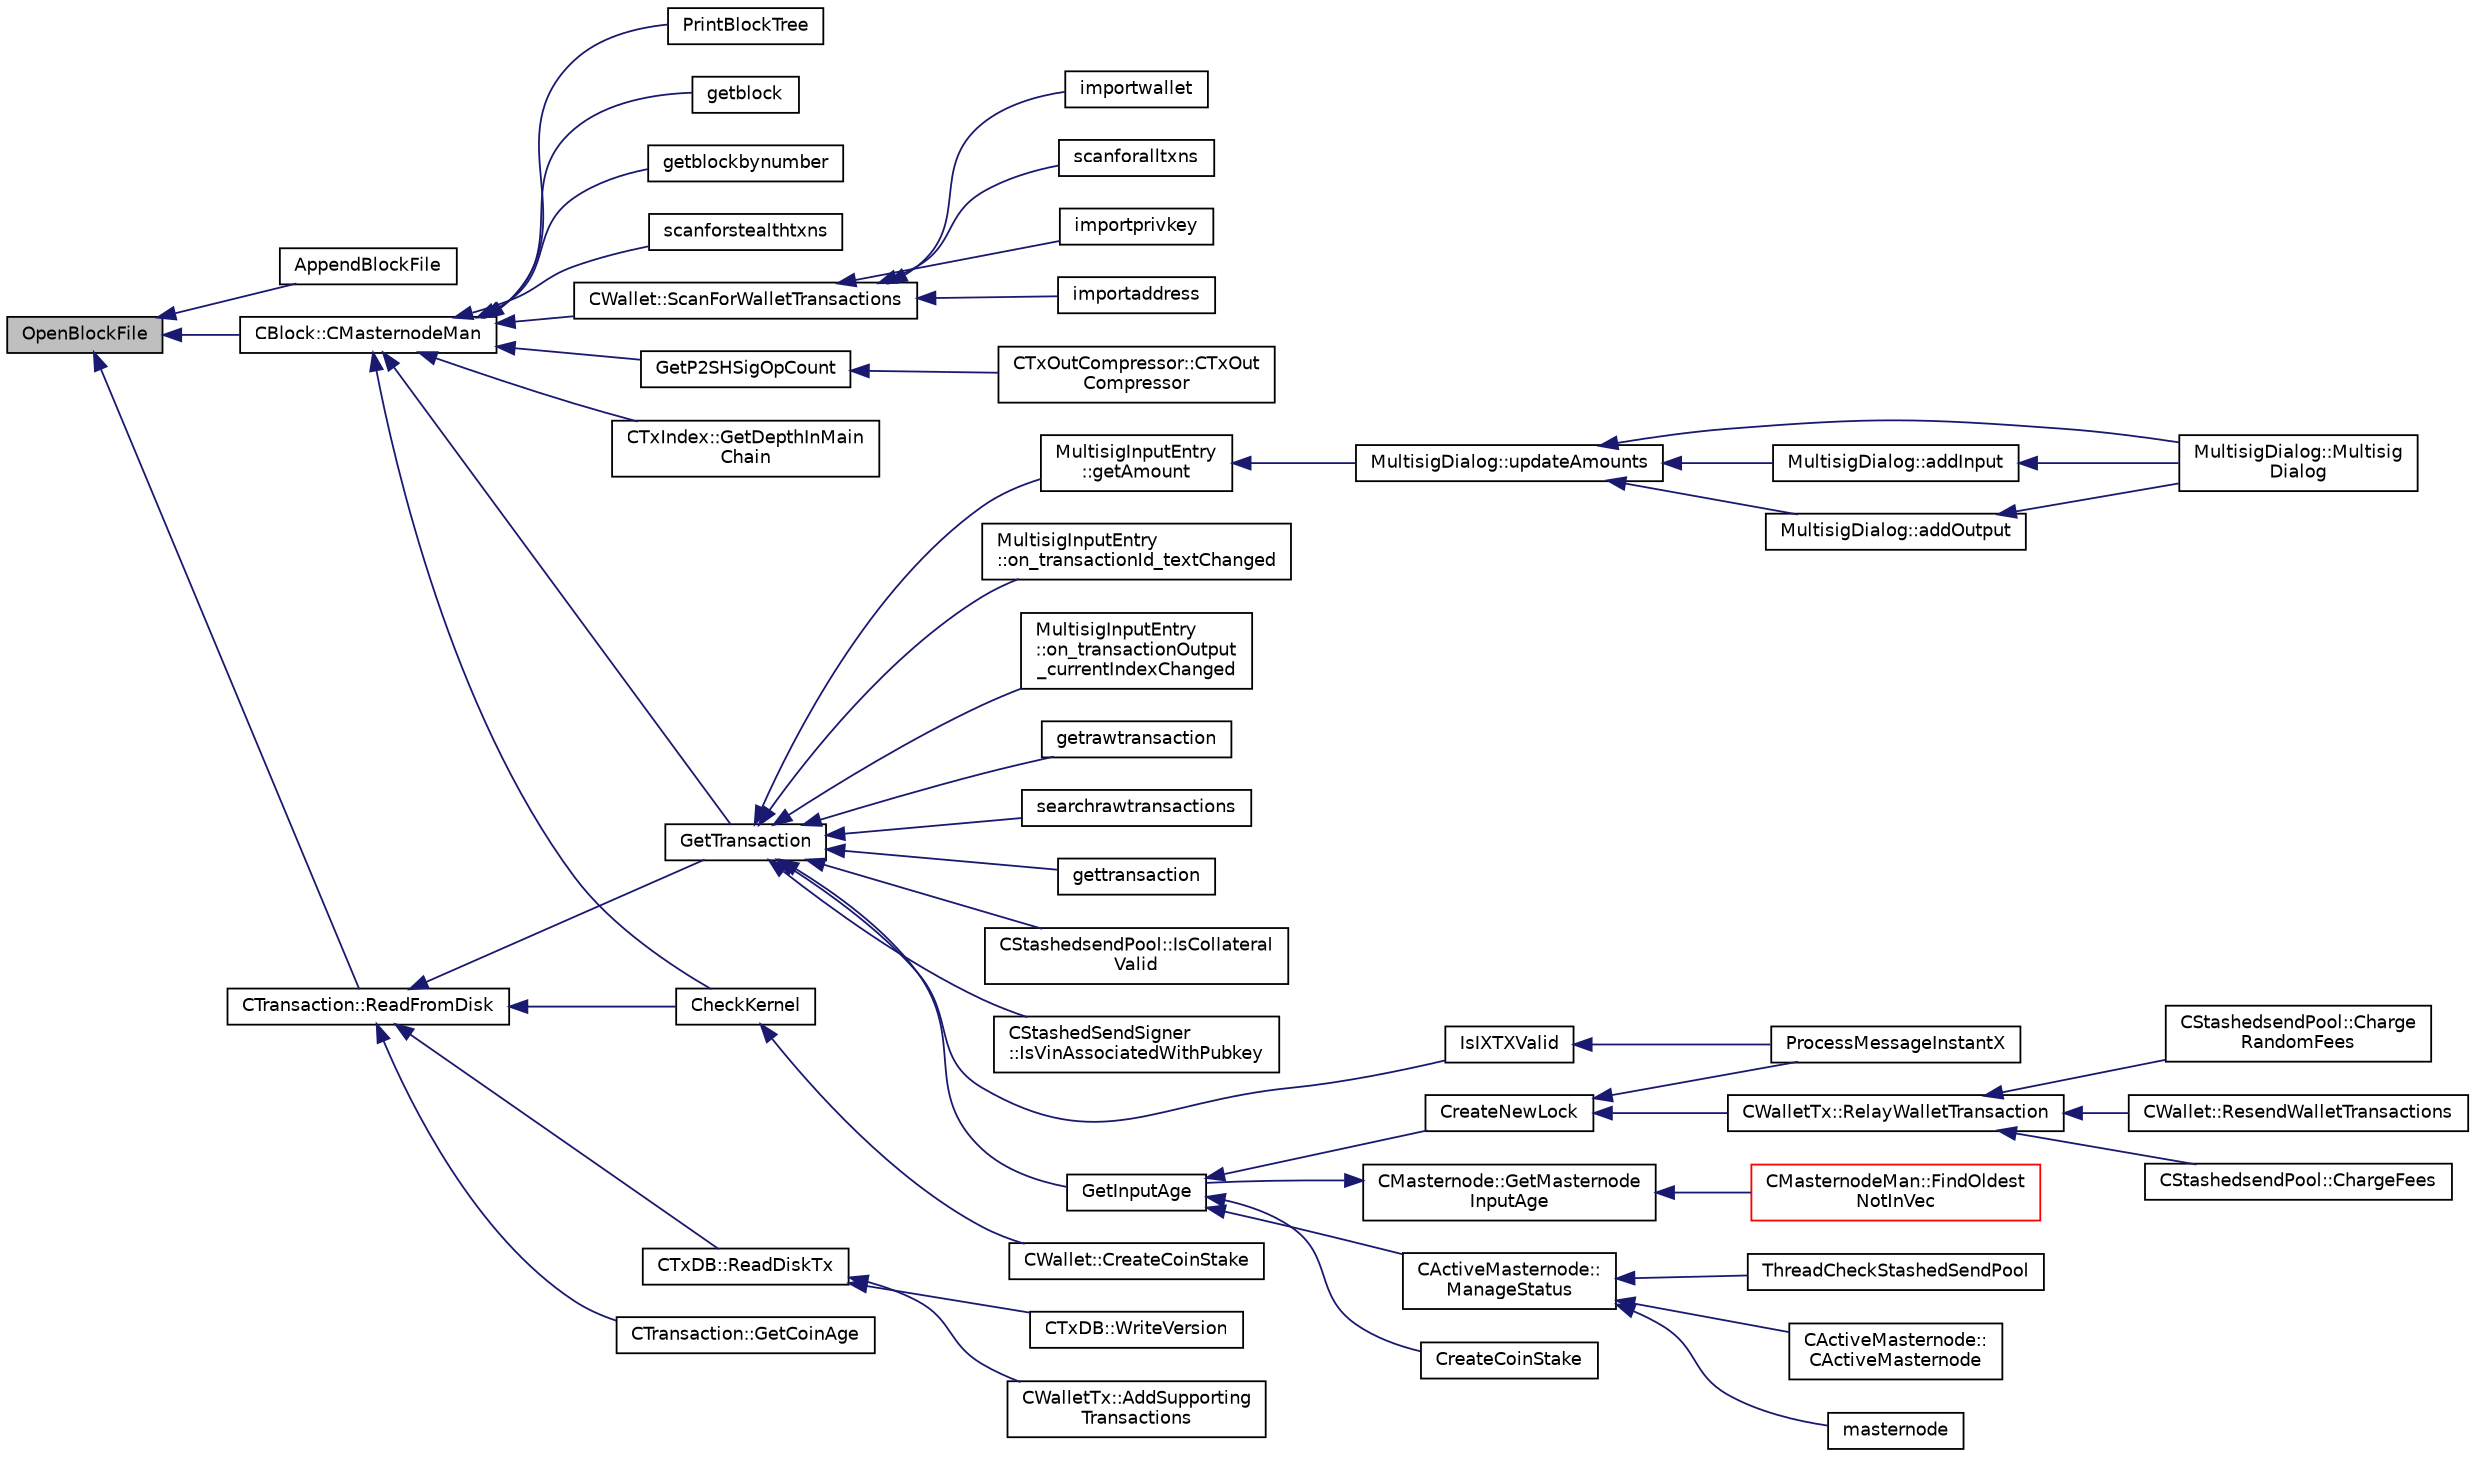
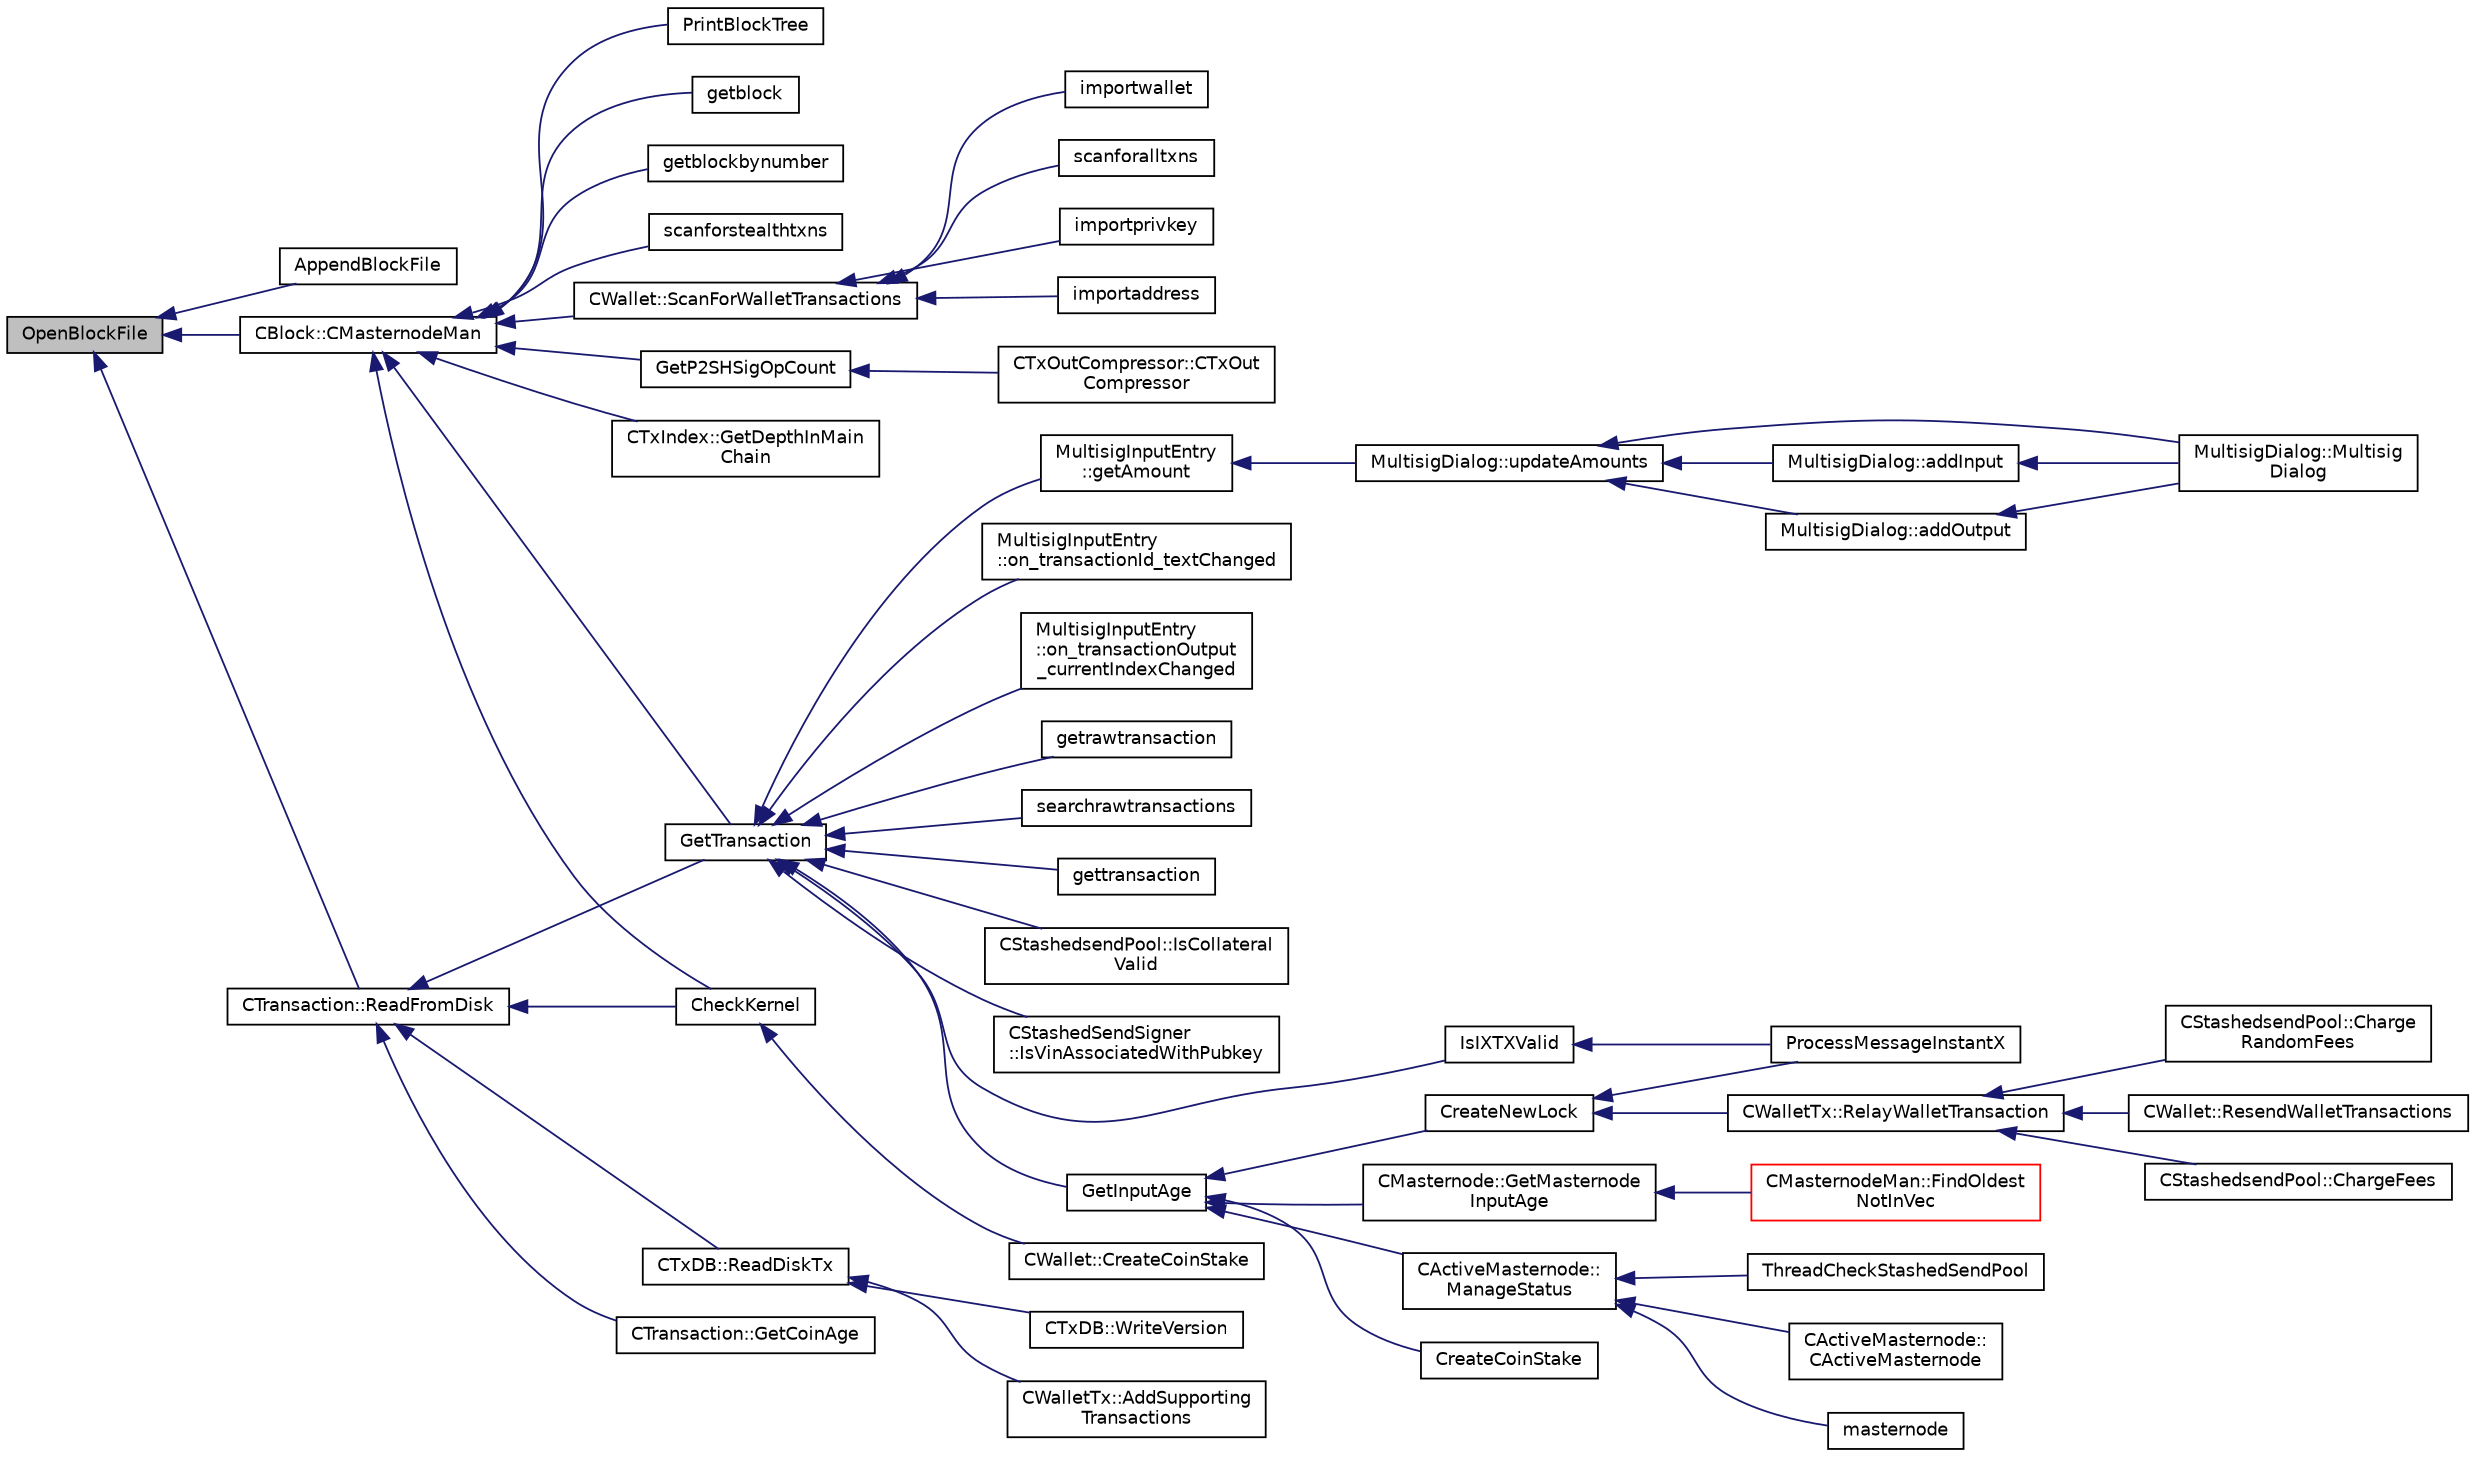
(1275, 1181) -> (1294, 1205)
